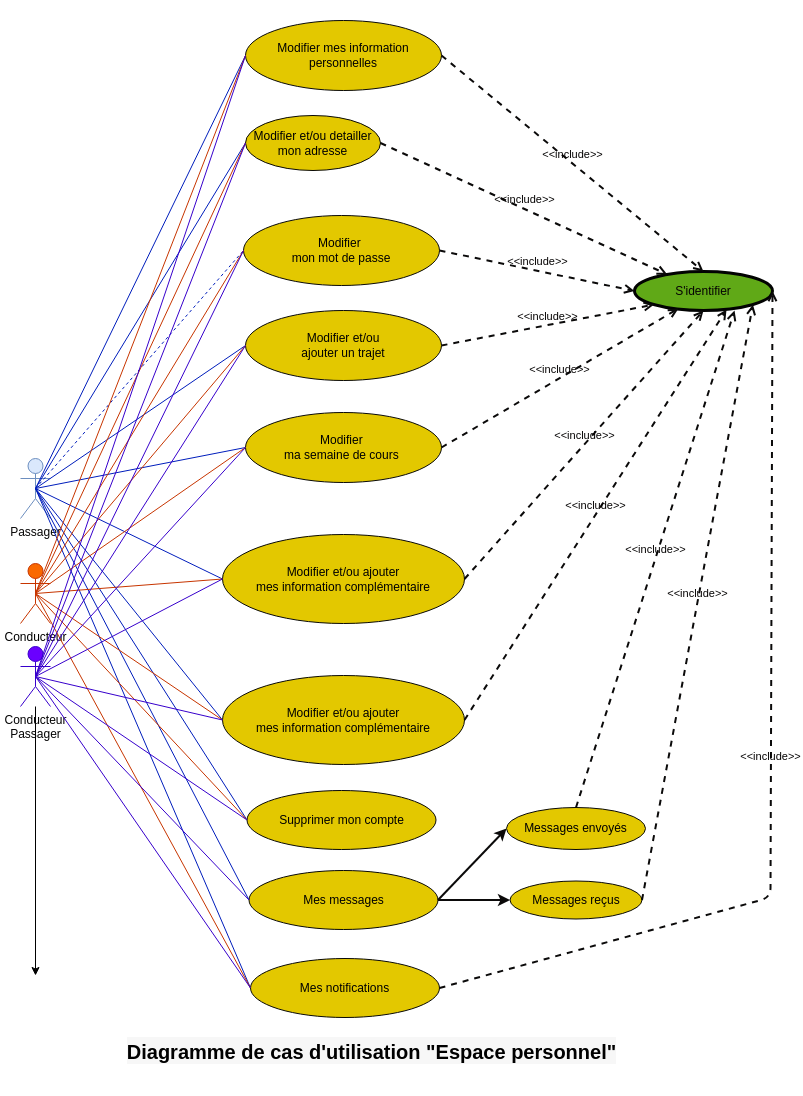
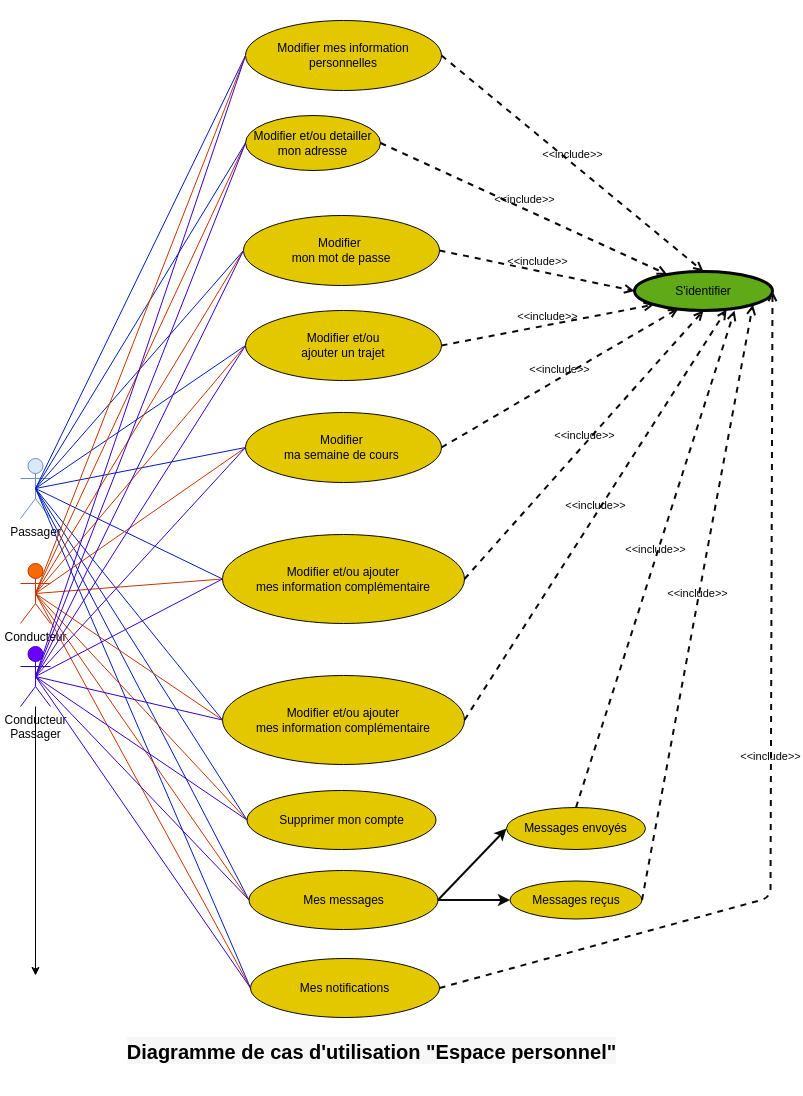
(74, 445) -> (74, 445)
none -> (93, 676)
